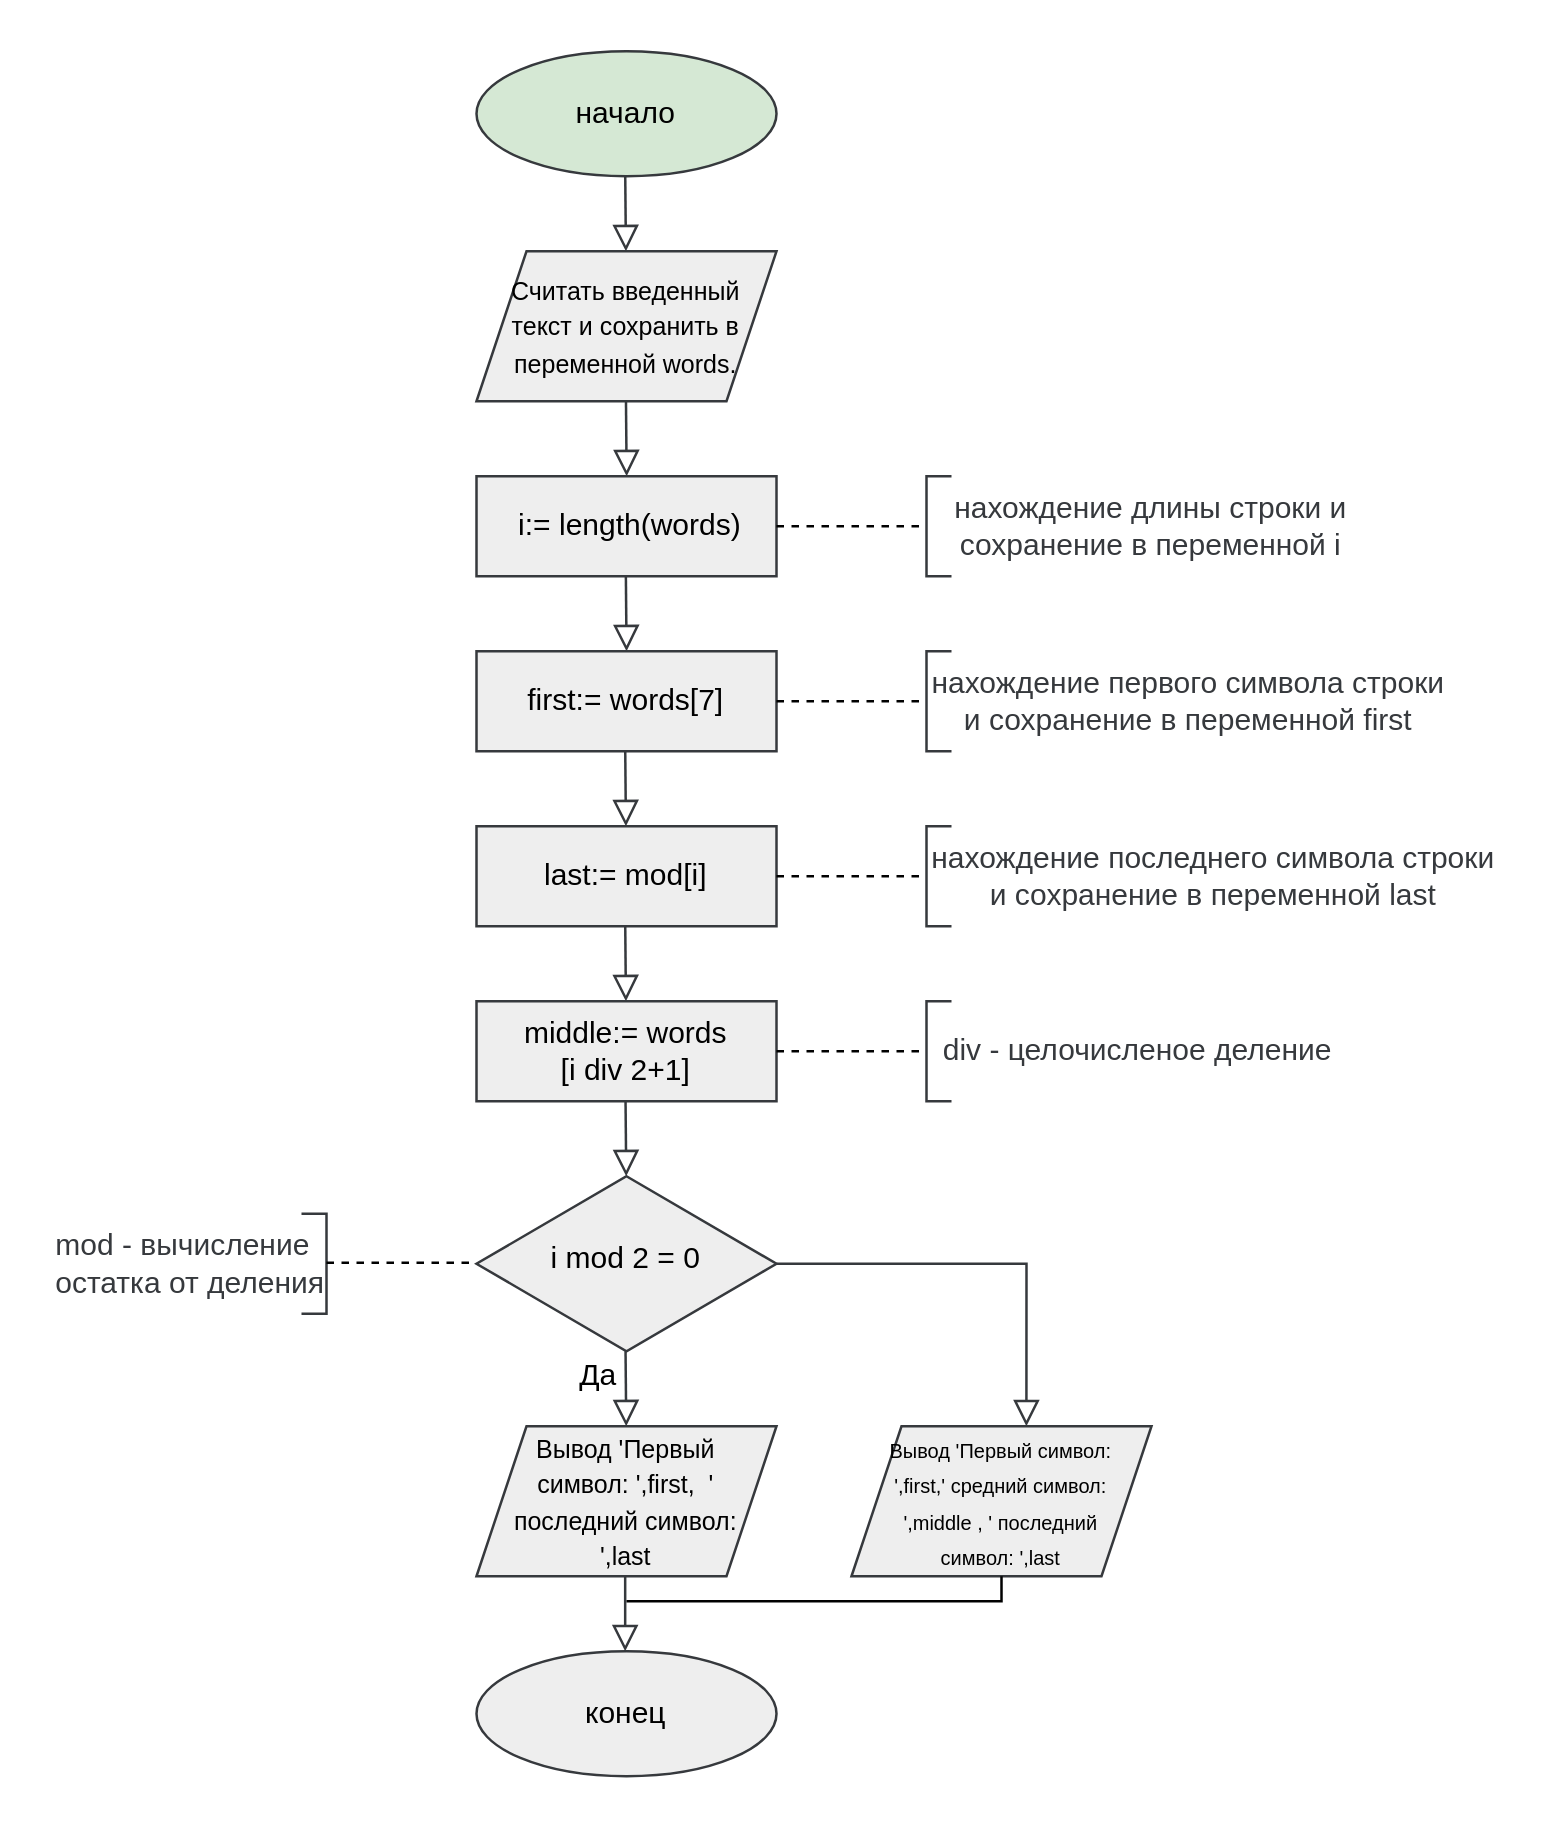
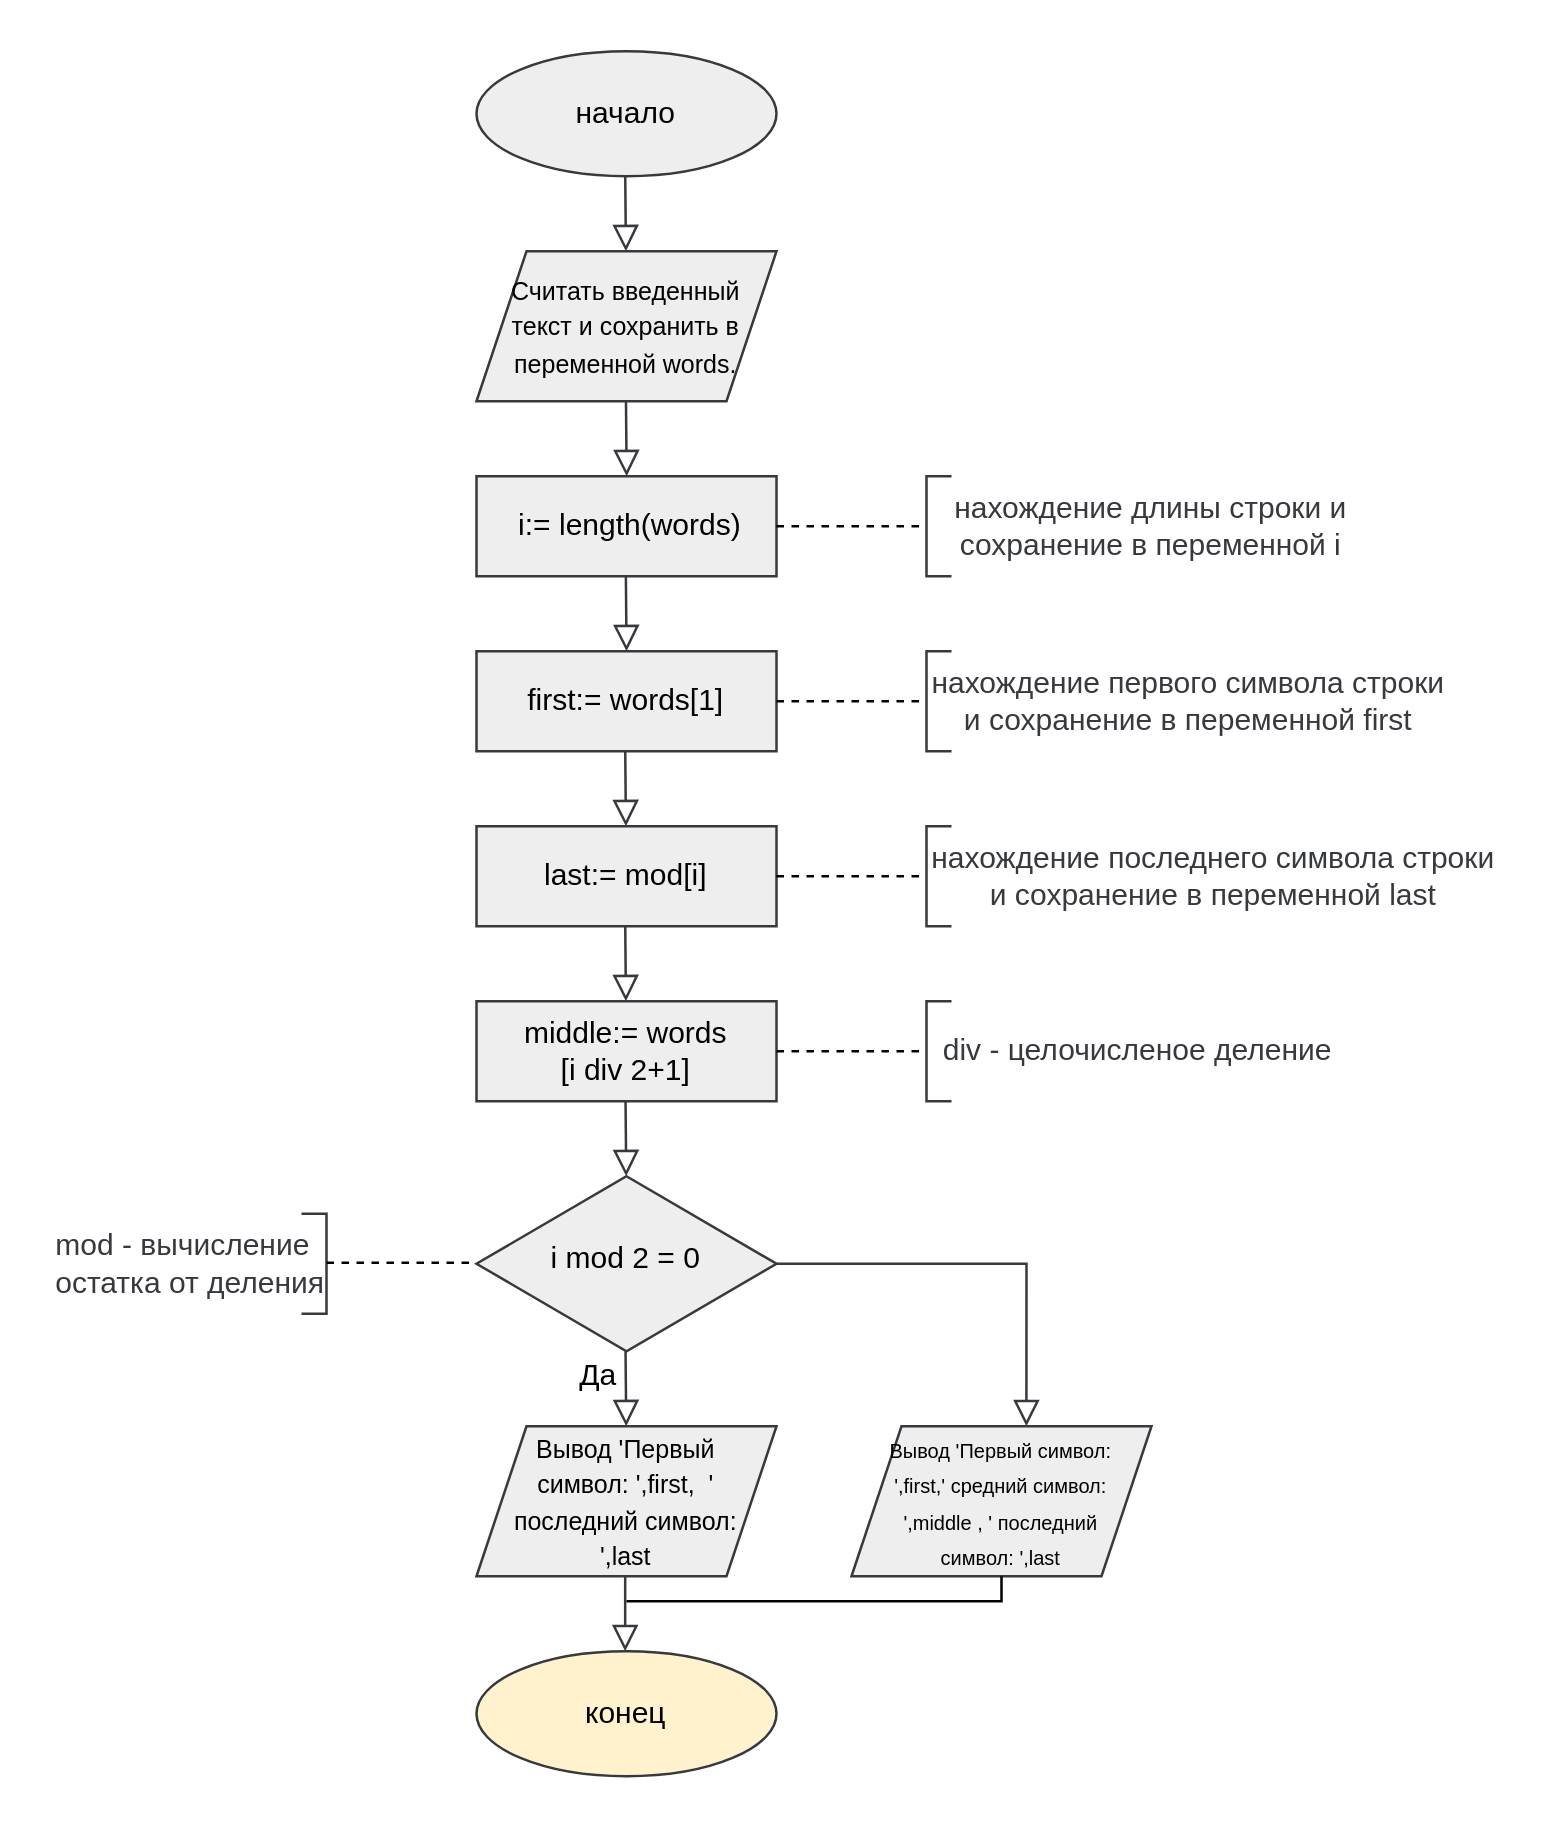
(626, 114) -> (626, 114)
(626, 701) -> (626, 701)
(626, 1714) -> (626, 1714)
